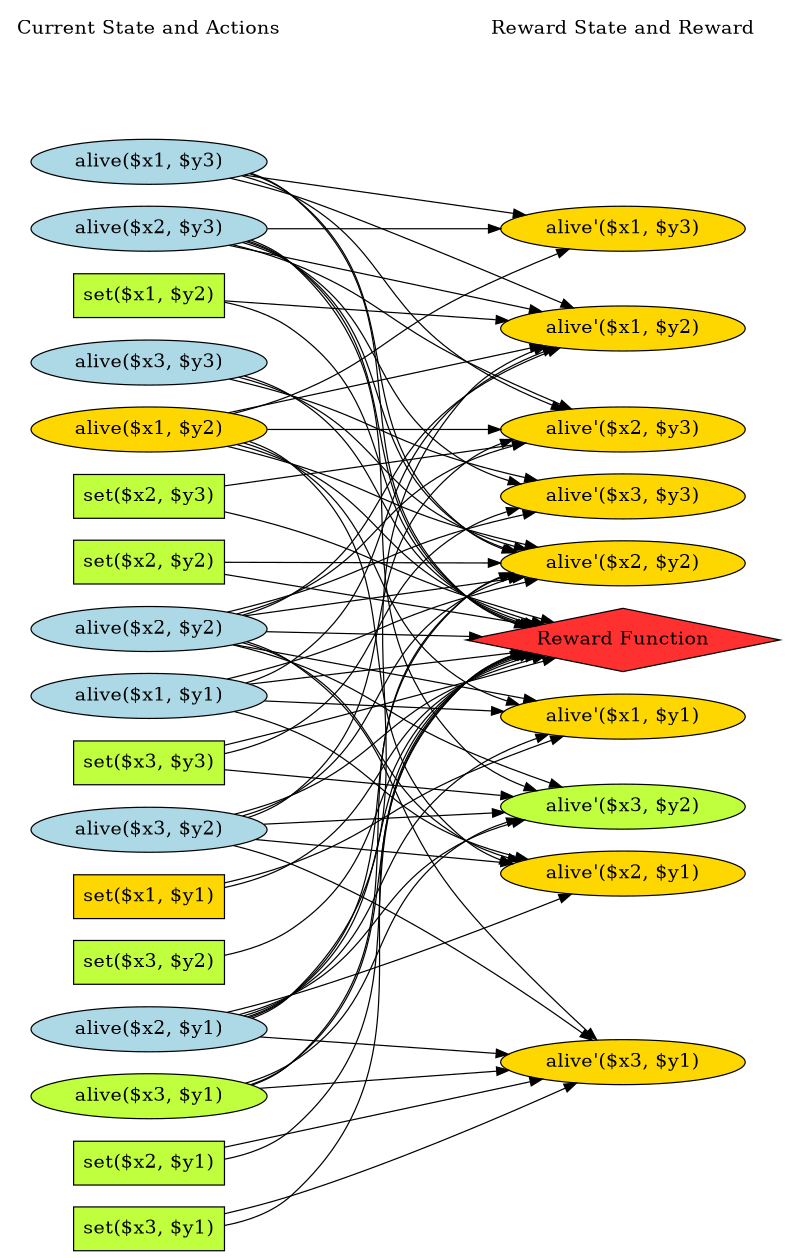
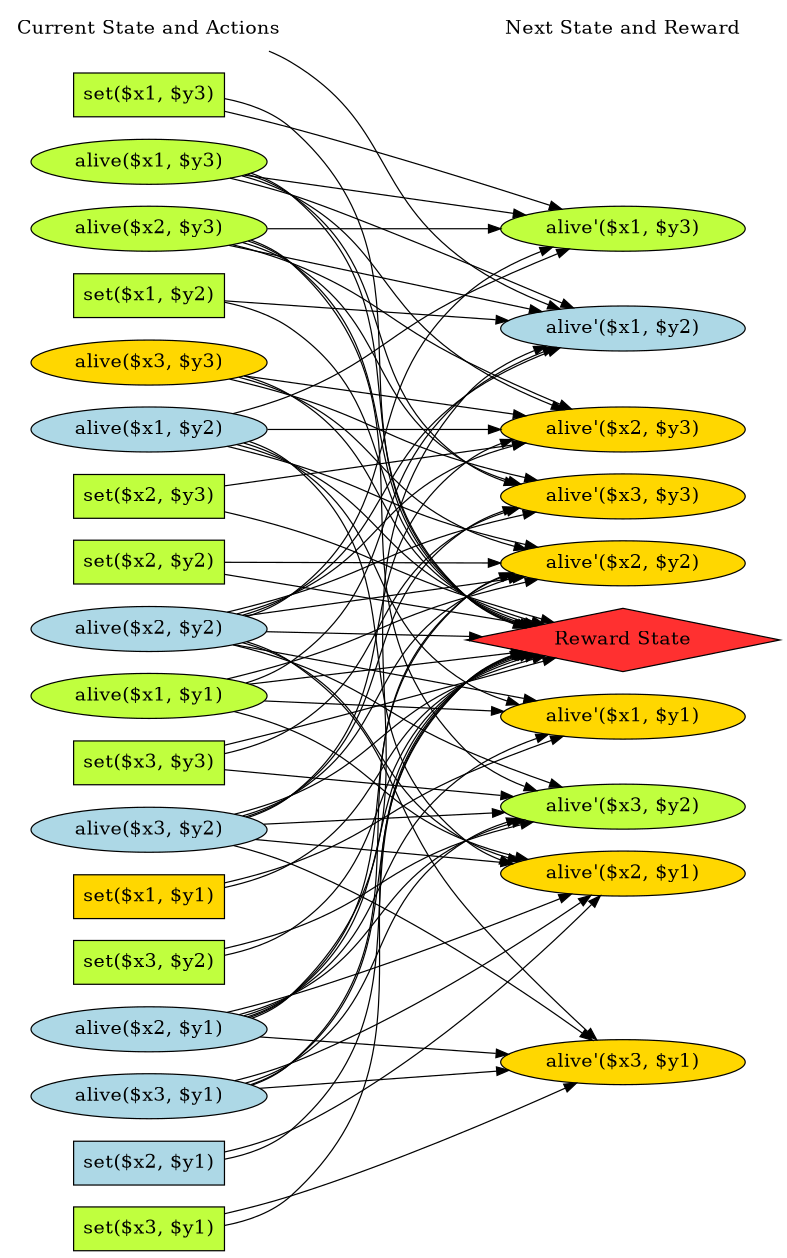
(623, 29) -> (623, 29)
none -> (149, 95)
(149, 162) -> (149, 162)
(149, 229) -> (149, 229)
(623, 229) -> (623, 229)
(623, 328) -> (623, 328)
(378, 360) -> (387, 356)
(149, 363) -> (149, 363)
(395, 377) -> (399, 189)
none -> (339, 389)
(377, 393) -> none
none -> (390, 417)
(149, 429) -> (149, 429)
(623, 640) -> (623, 640)
none -> (377, 666)
(149, 696) -> (149, 696)
none -> (394, 875)
none -> (414, 1005)
(149, 1096) -> (149, 1096)
(377, 1114) -> (413, 1057)
(149, 1163) -> (149, 1163)
